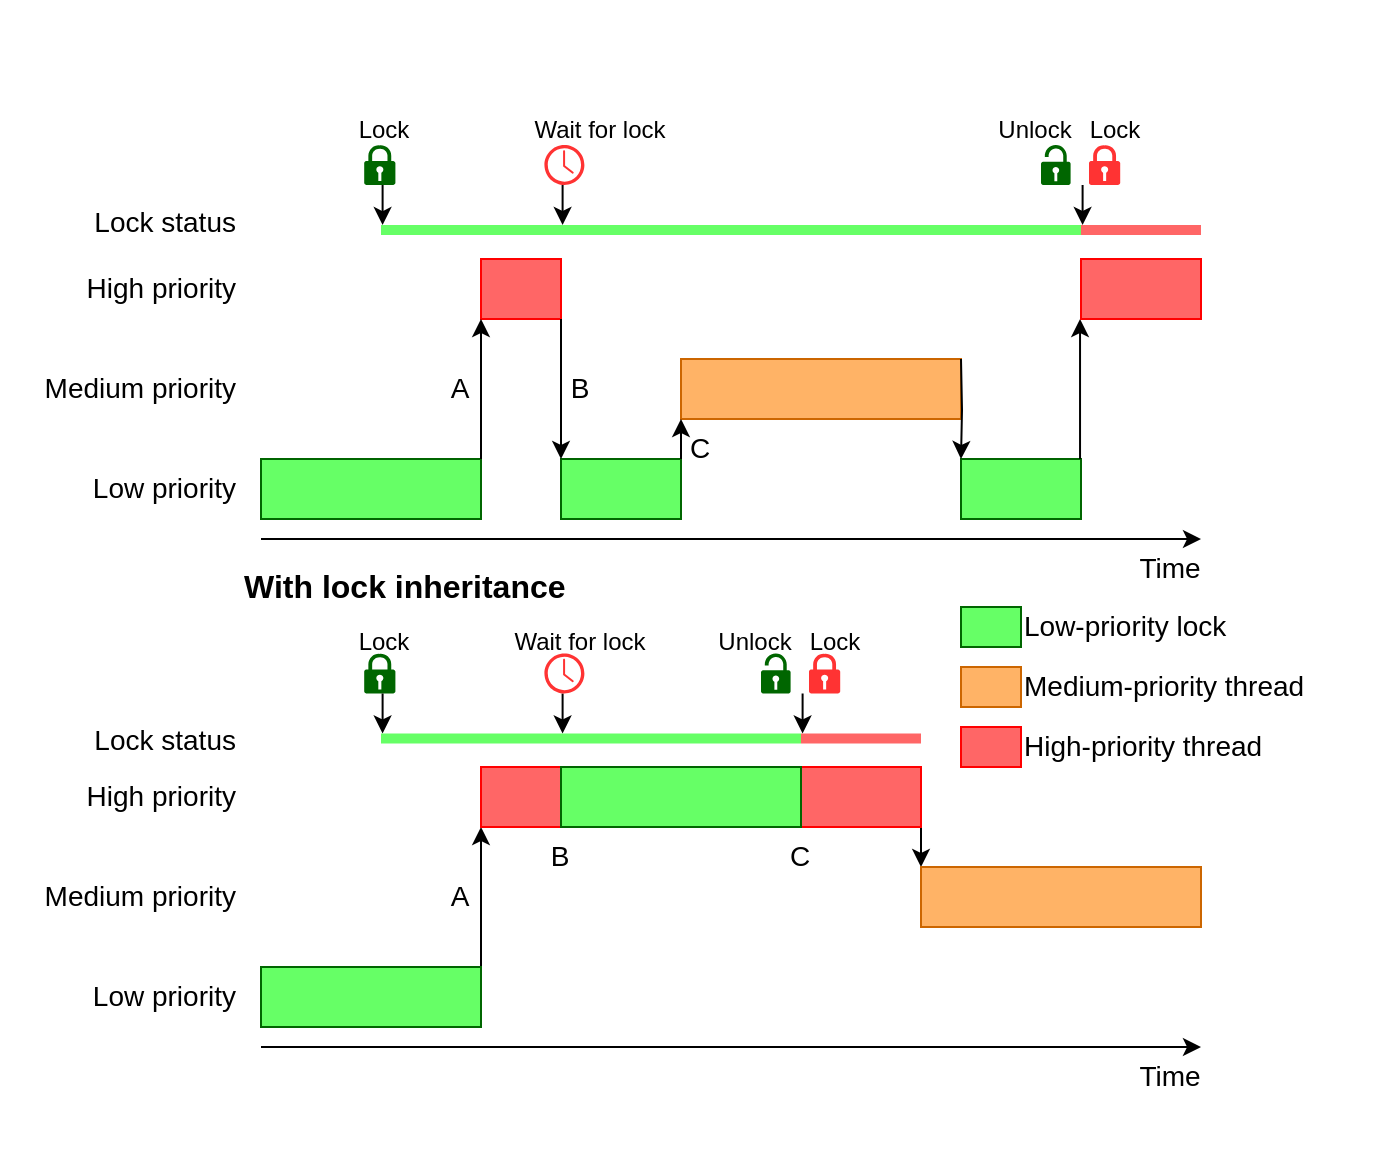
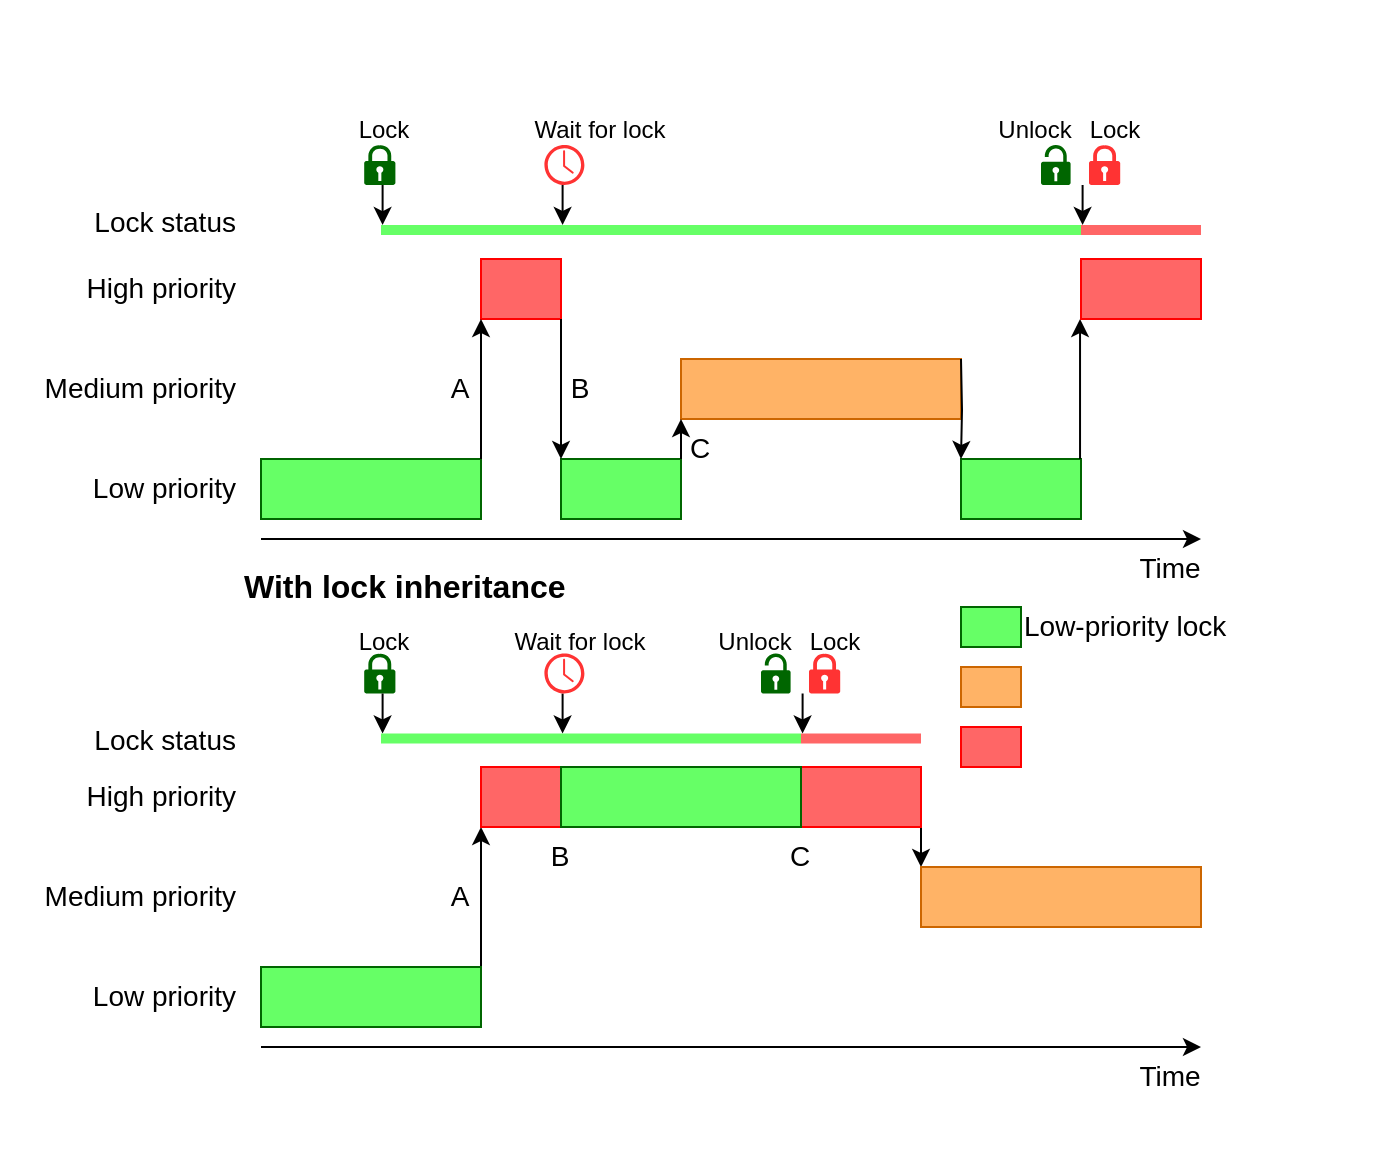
(1181, 687) -> none
(1171, 747) -> none
